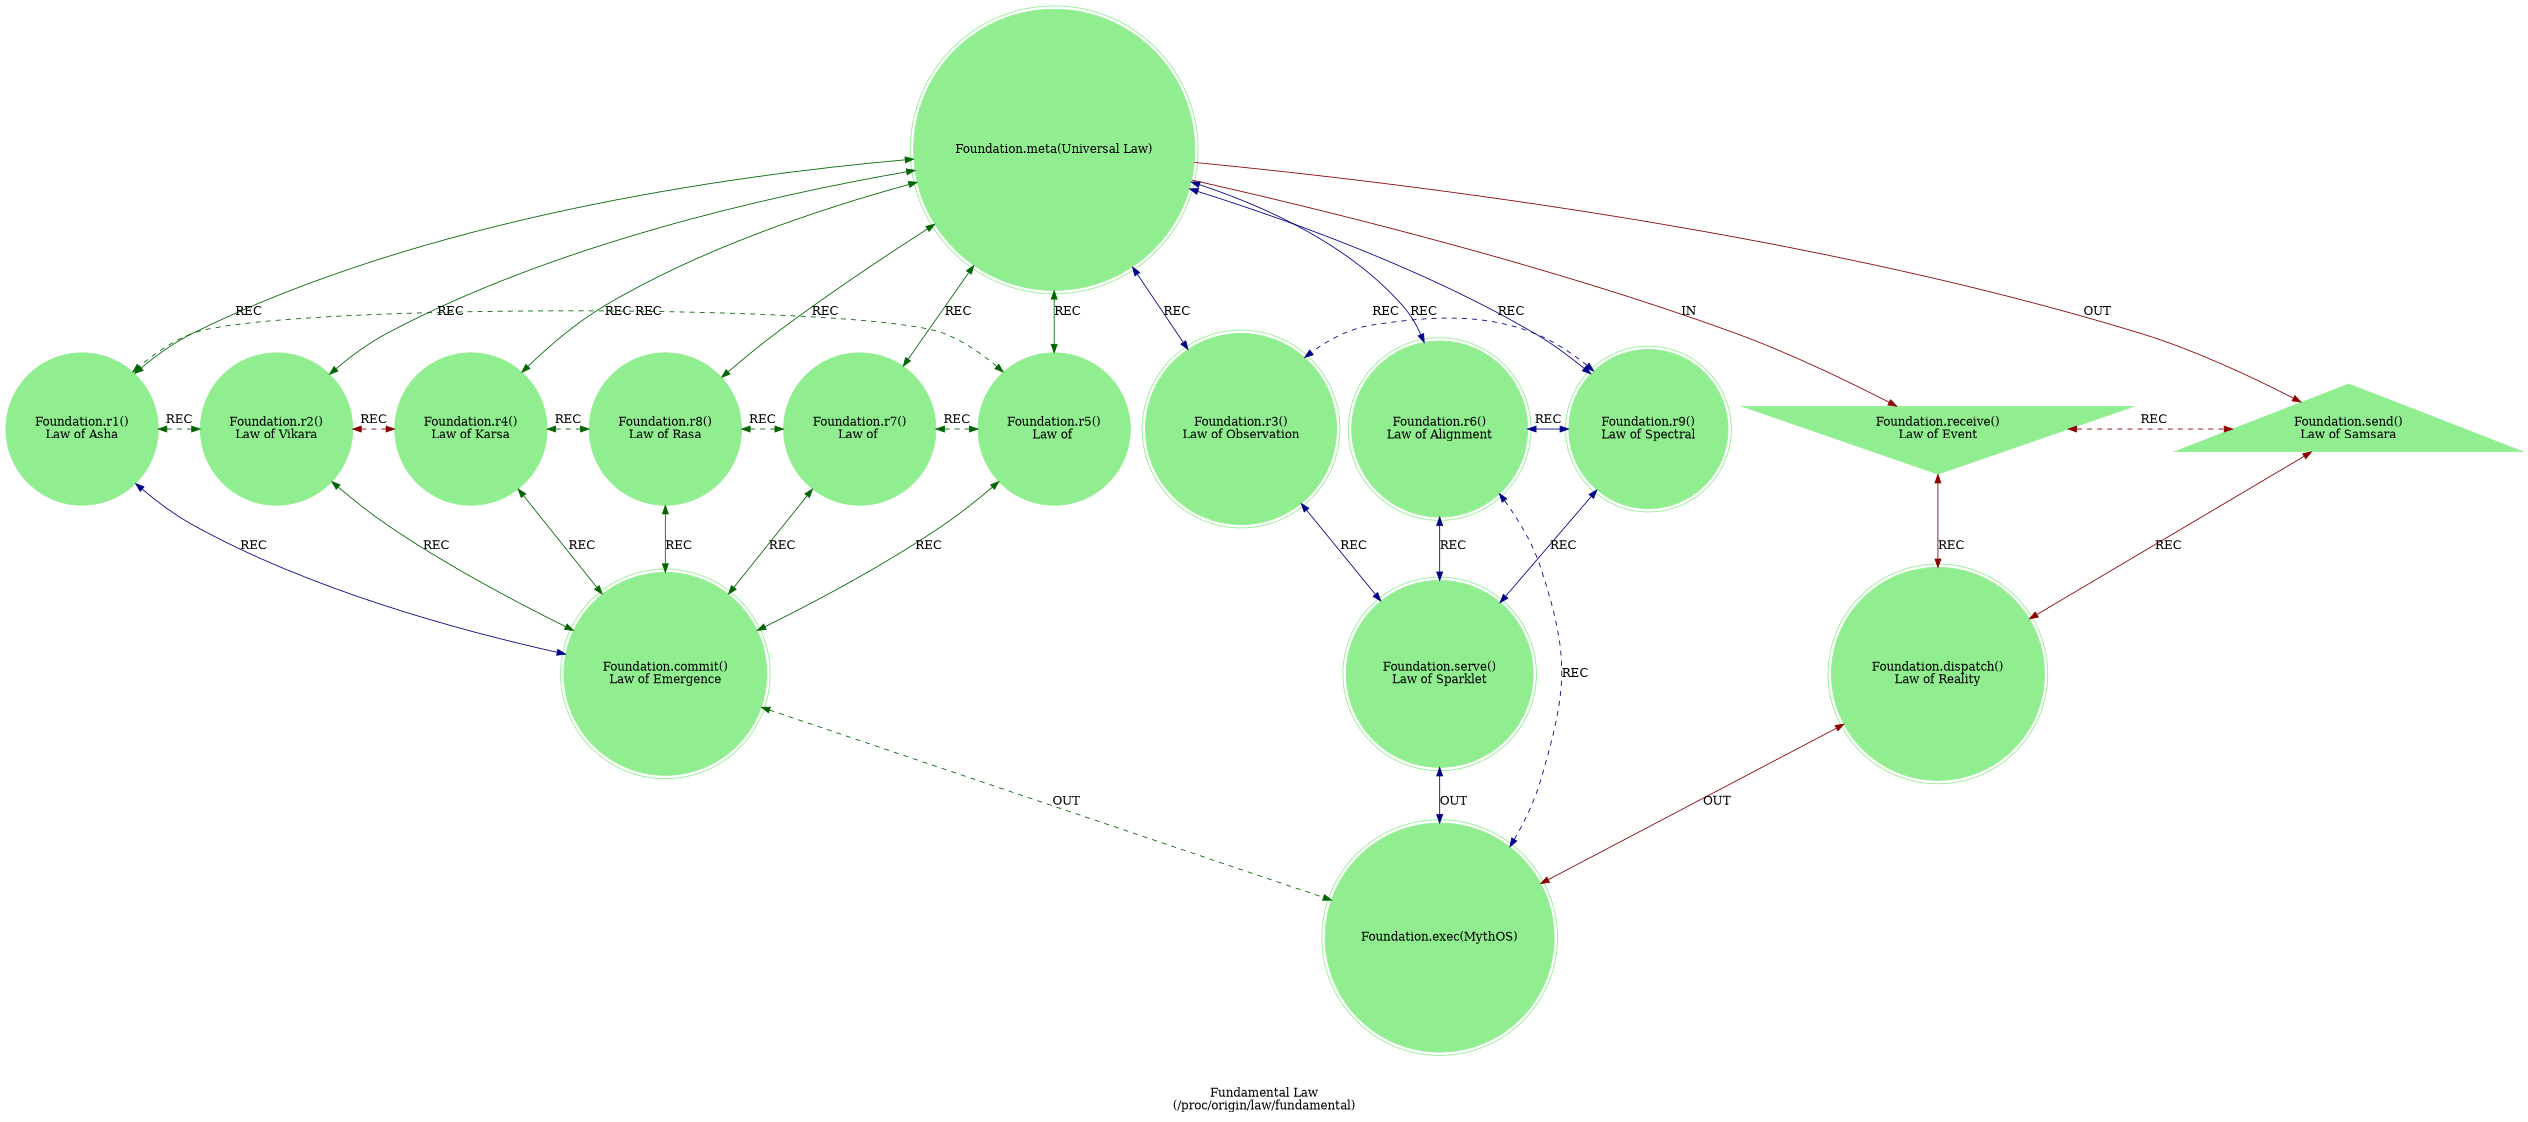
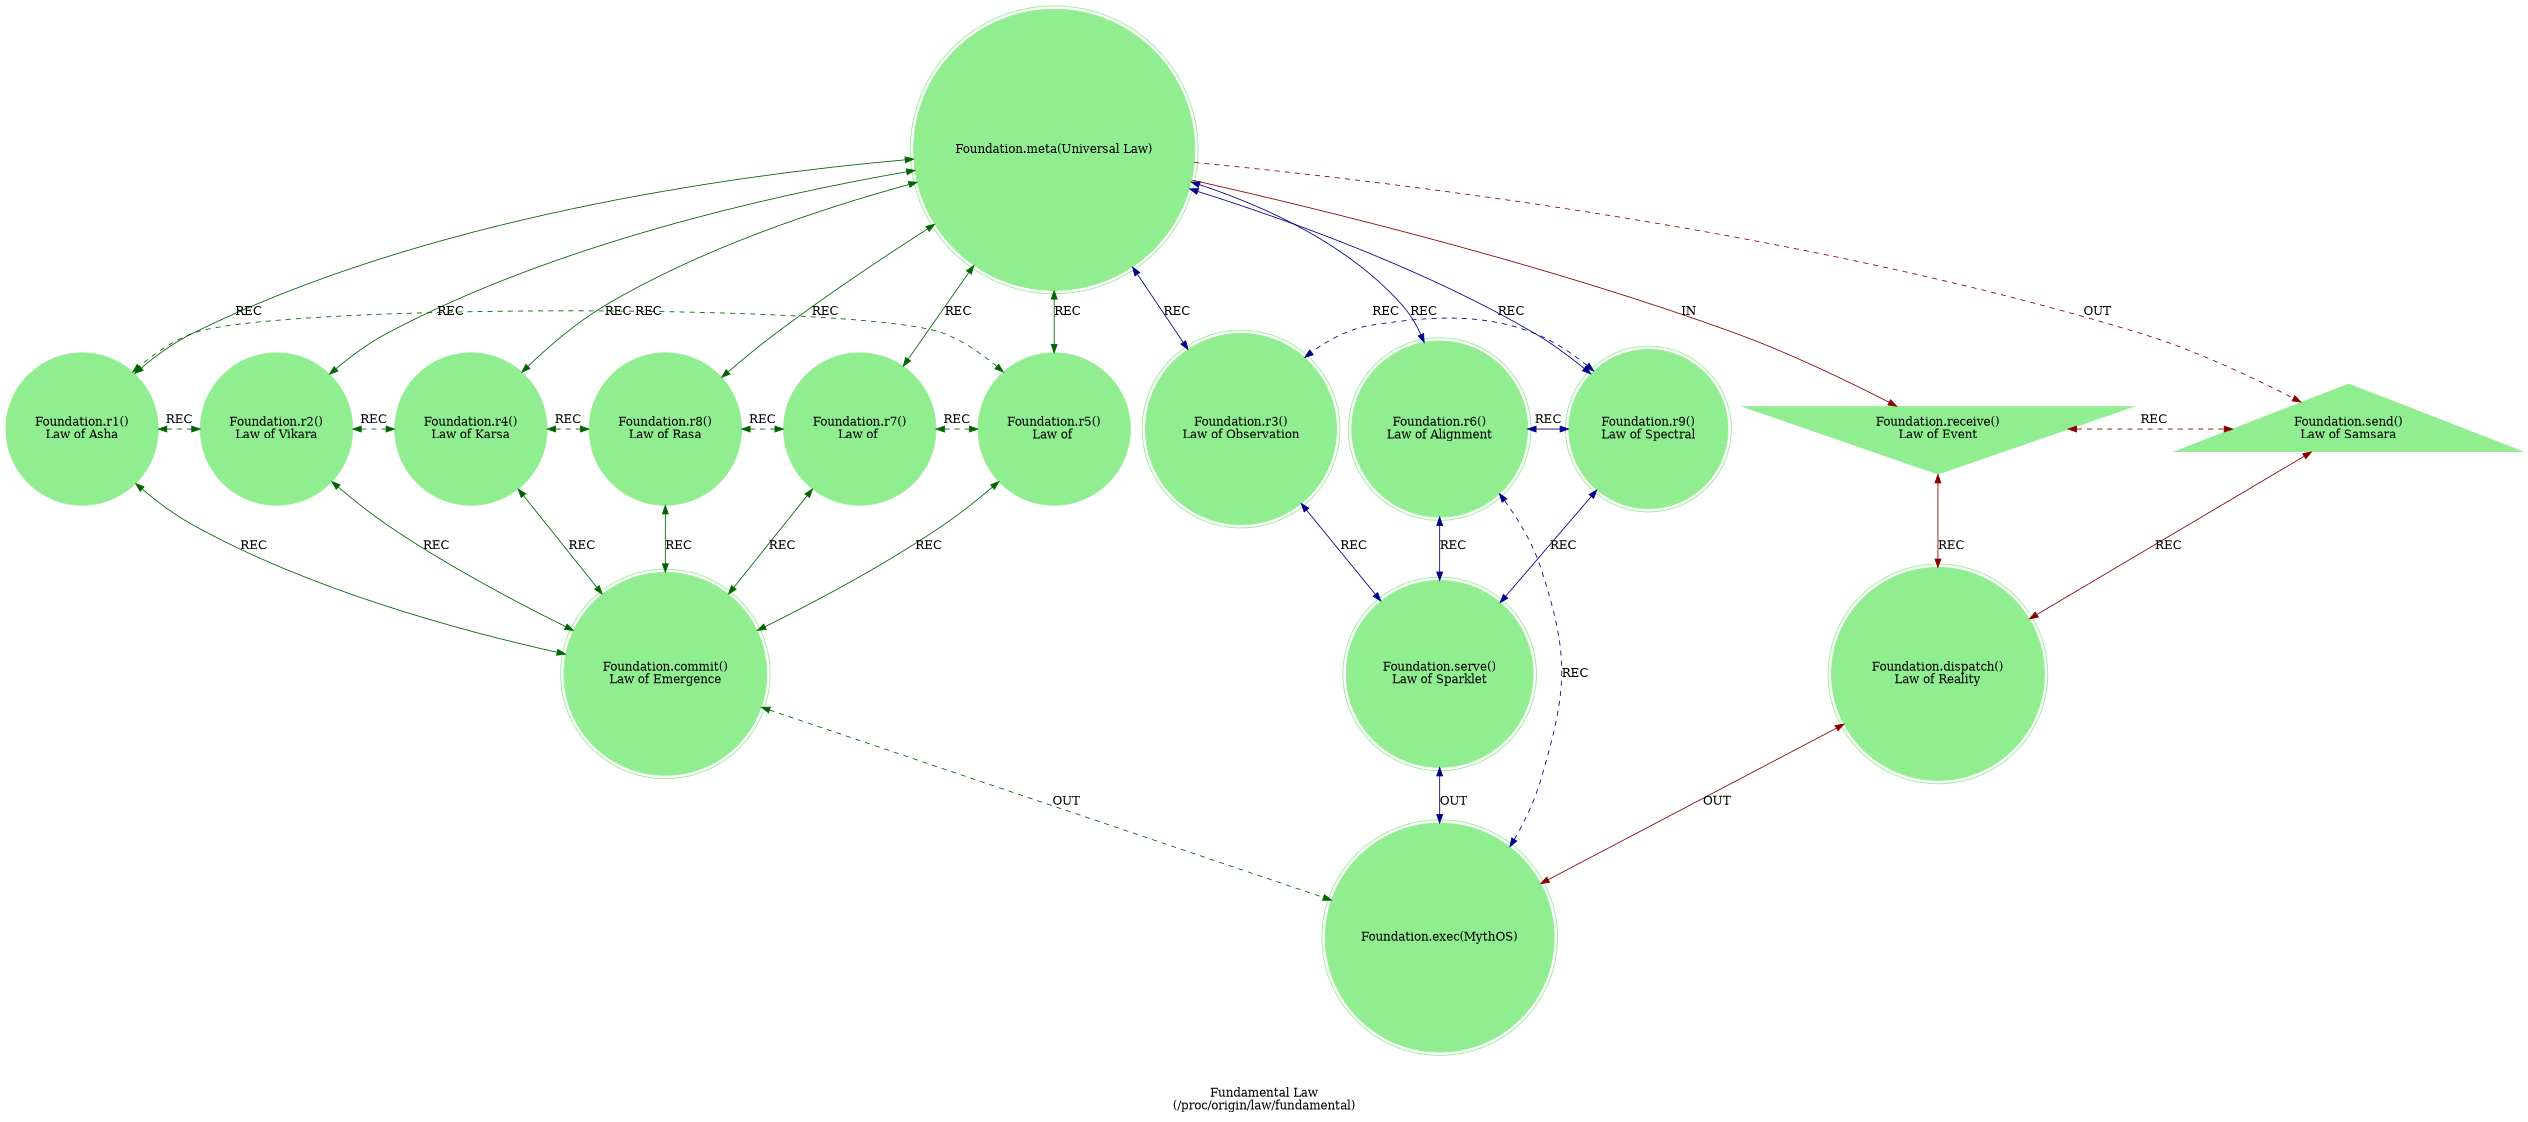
(1753, 241) -> (1753, 241)
(374, 429) -> (374, 429)
(341, 591) -> (341, 591)
